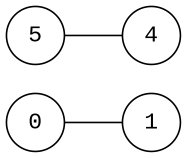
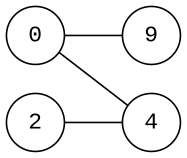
(35, 35) -> (35, 122)
none -> (93, 79)
(151, 122) -> (151, 35)
